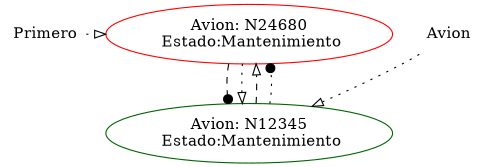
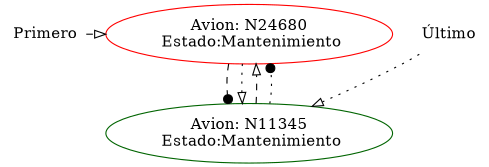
(90, 34) -> (90, 34)
(449, 34) -> (449, 34)
(249, 133) -> (249, 133)
